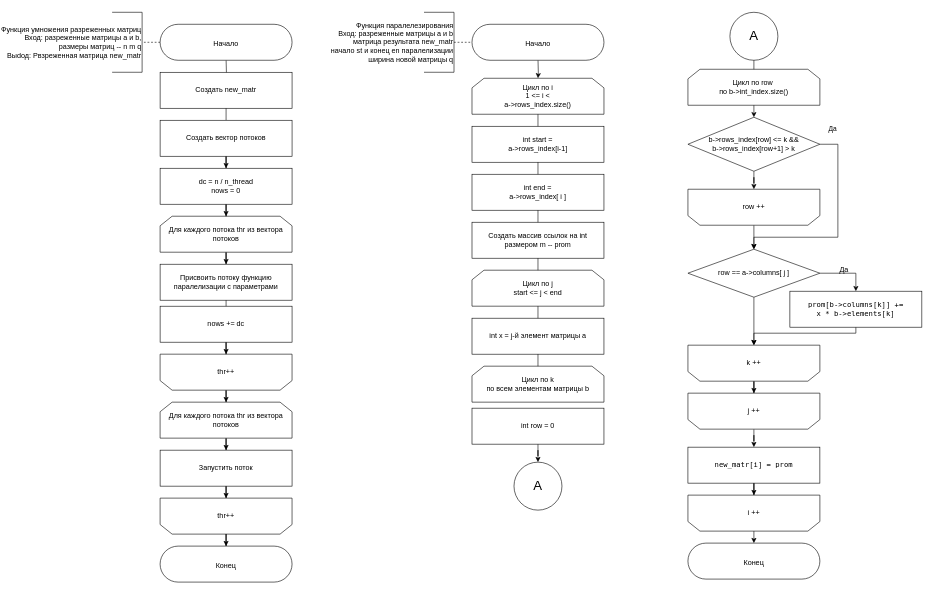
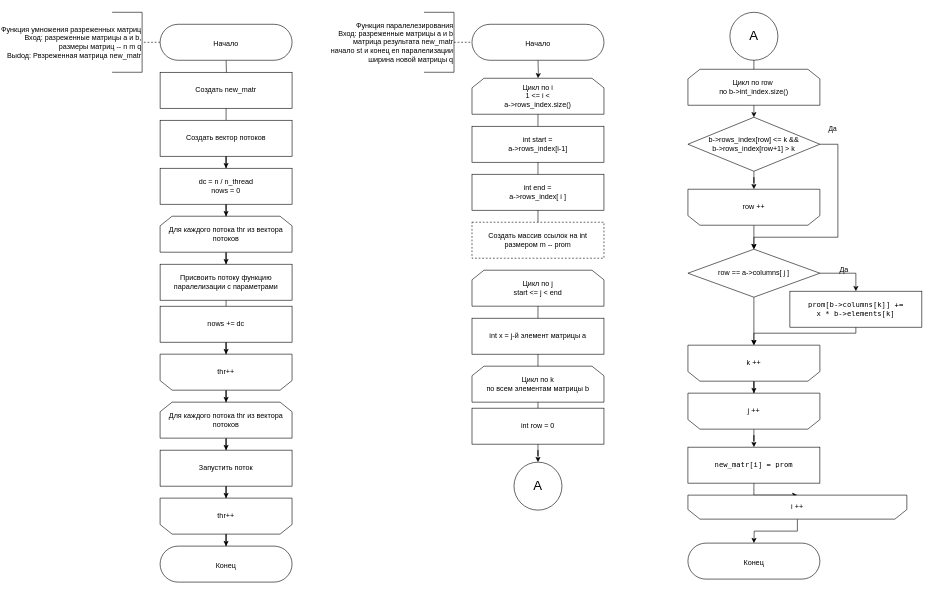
(538, 240) -> (538, 240)
(538, 264) -> none
none -> (538, 405)
(754, 513) -> (797, 507)
